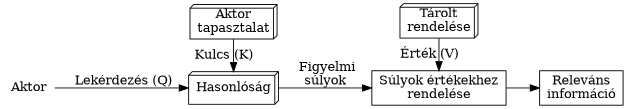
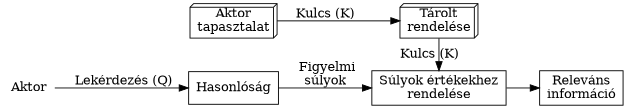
(234, 51) -> (334, 21)
(429, 54) -> (429, 54)
(234, 88) -> (234, 88)
